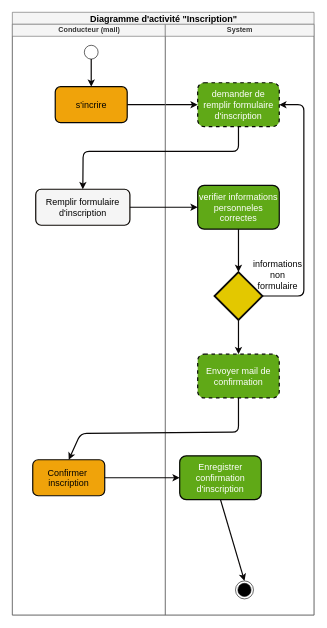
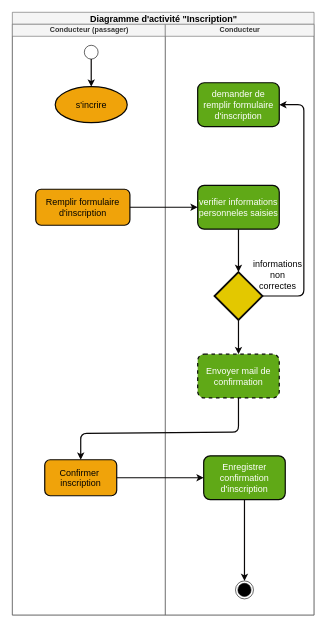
(89, 30) -> (89, 30)
(240, 30) -> (240, 30)
(91, 105) -> (91, 105)
(159, 105) -> none
(239, 105) -> (239, 105)
(157, 152) -> none
(83, 207) -> (83, 207)
(239, 207) -> (239, 207)
(278, 275) -> (278, 275)
(69, 478) -> (81, 478)
(221, 478) -> (245, 478)
